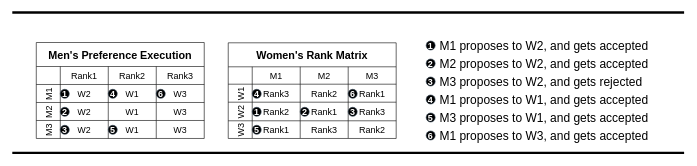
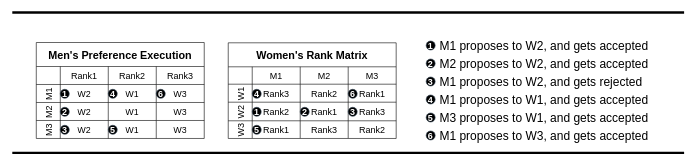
(545, 81) -> (545, 81)
